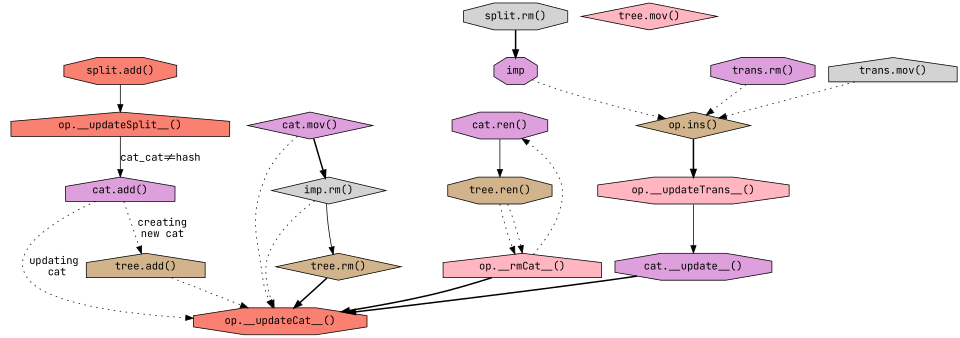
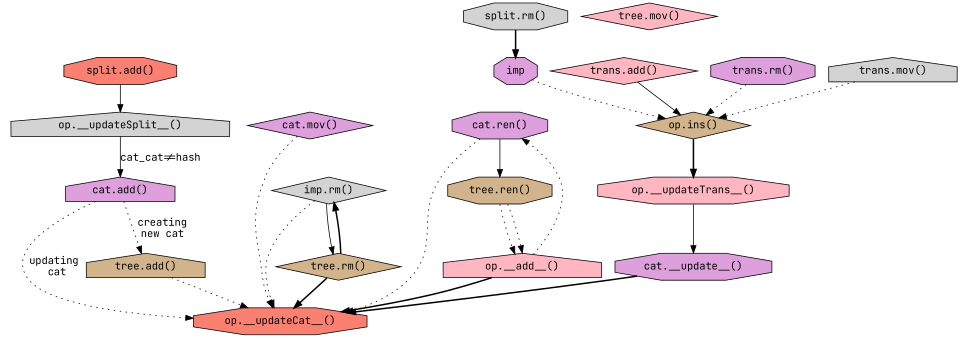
none -> (624, 71)
(120, 126) -> (120, 126)
(318, 154) -> (339, 232)
none -> (427, 234)
(522, 267) -> (522, 267)
